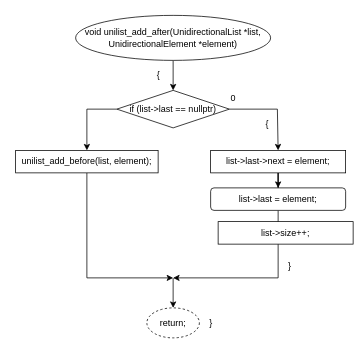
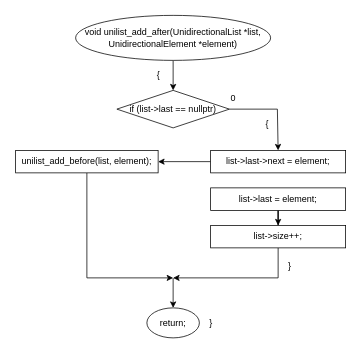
(87, 109) -> none
(278, 183) -> (187, 162)
(278, 199) -> (278, 199)
(285, 233) -> (278, 237)
(173, 323) -> (173, 323)
